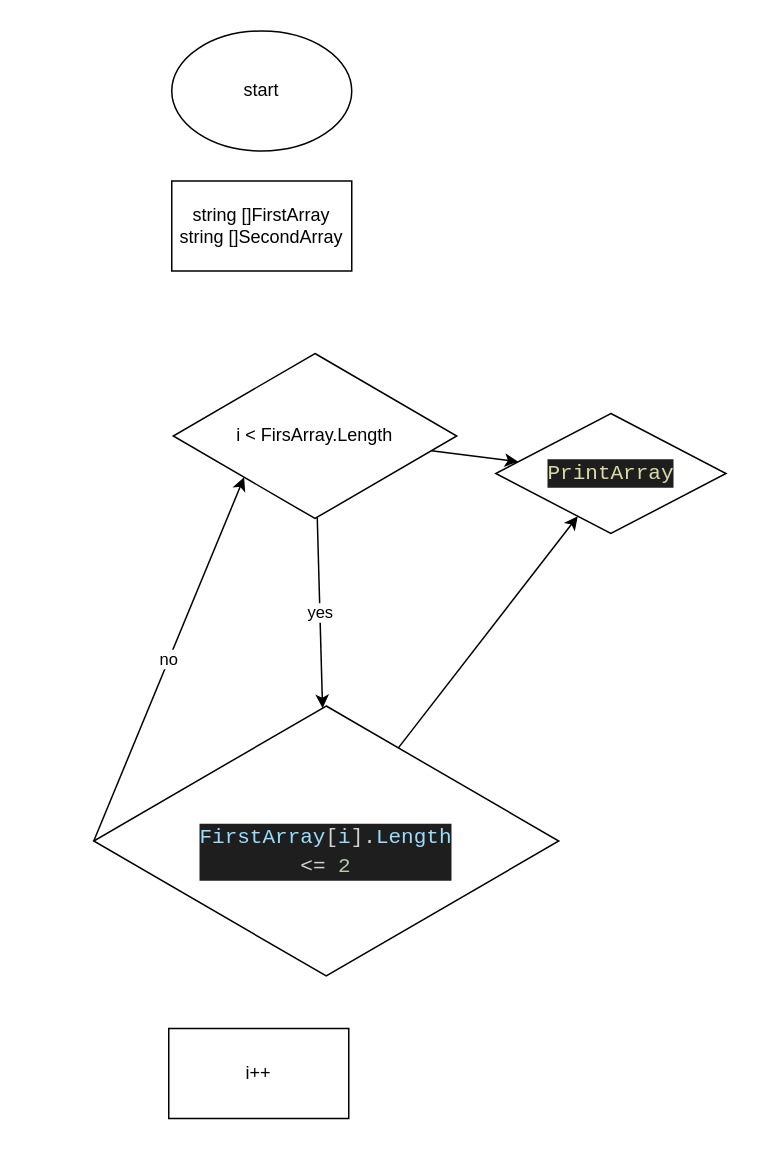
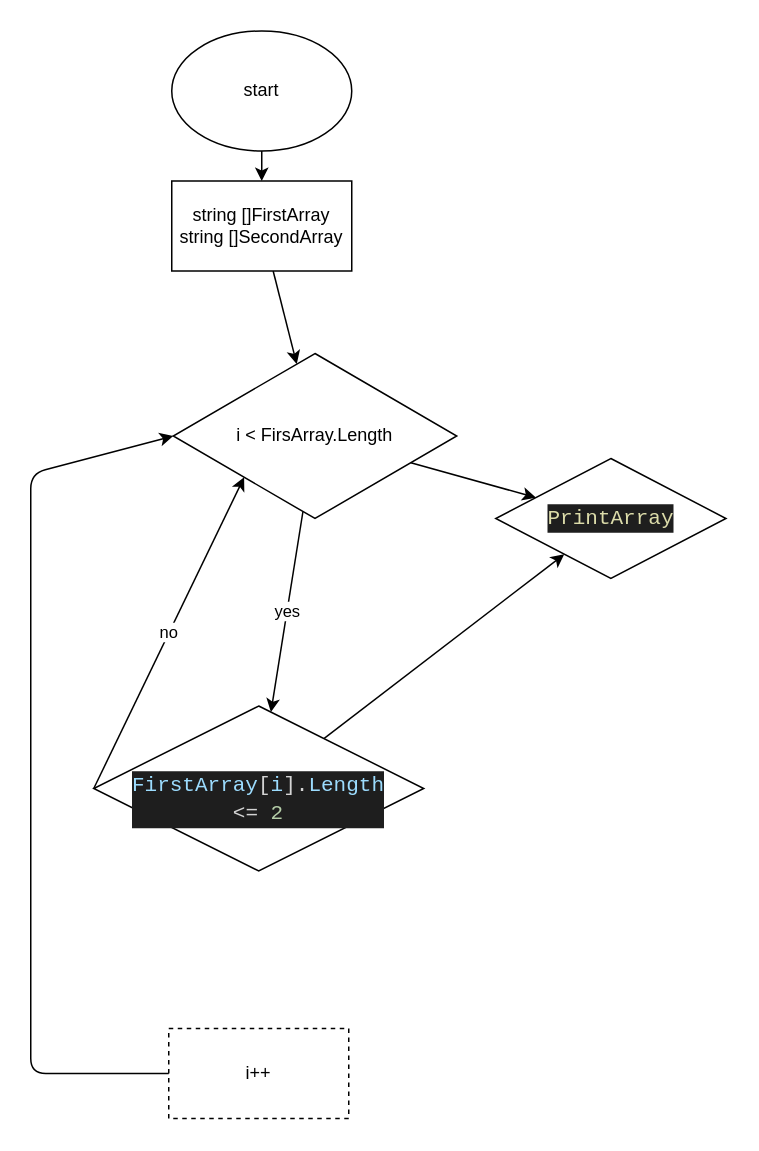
none -> (262, 161)
none -> (284, 313)
(611, 473) -> (611, 518)
none -> (31, 774)
(326, 841) -> (259, 788)
(259, 1073) -> (259, 1073)
